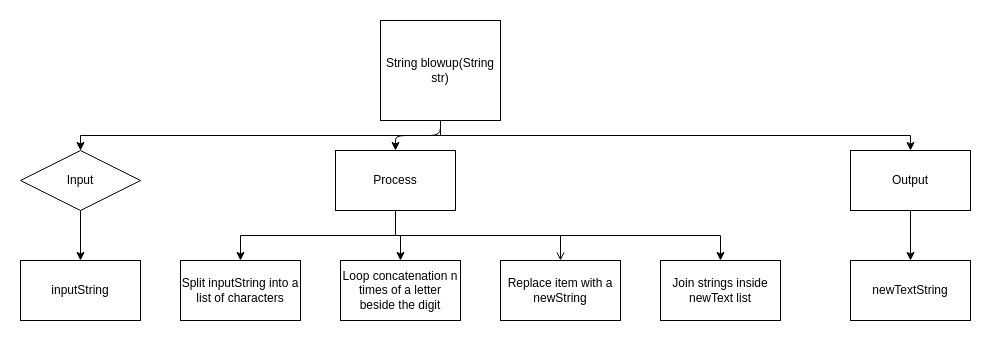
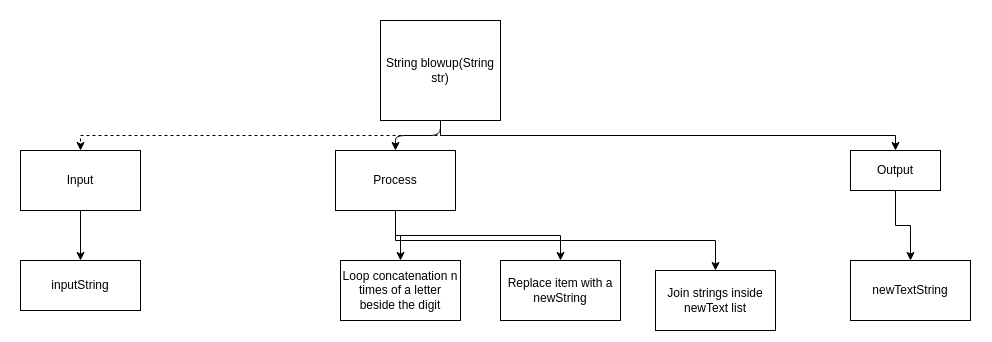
(234, 136) -> (234, 136)
(81, 181) -> (81, 181)
(911, 181) -> (896, 171)
(308, 236) -> none
(561, 254) -> (561, 252)
(81, 291) -> (81, 286)
(241, 291) -> none
(721, 291) -> (716, 301)
